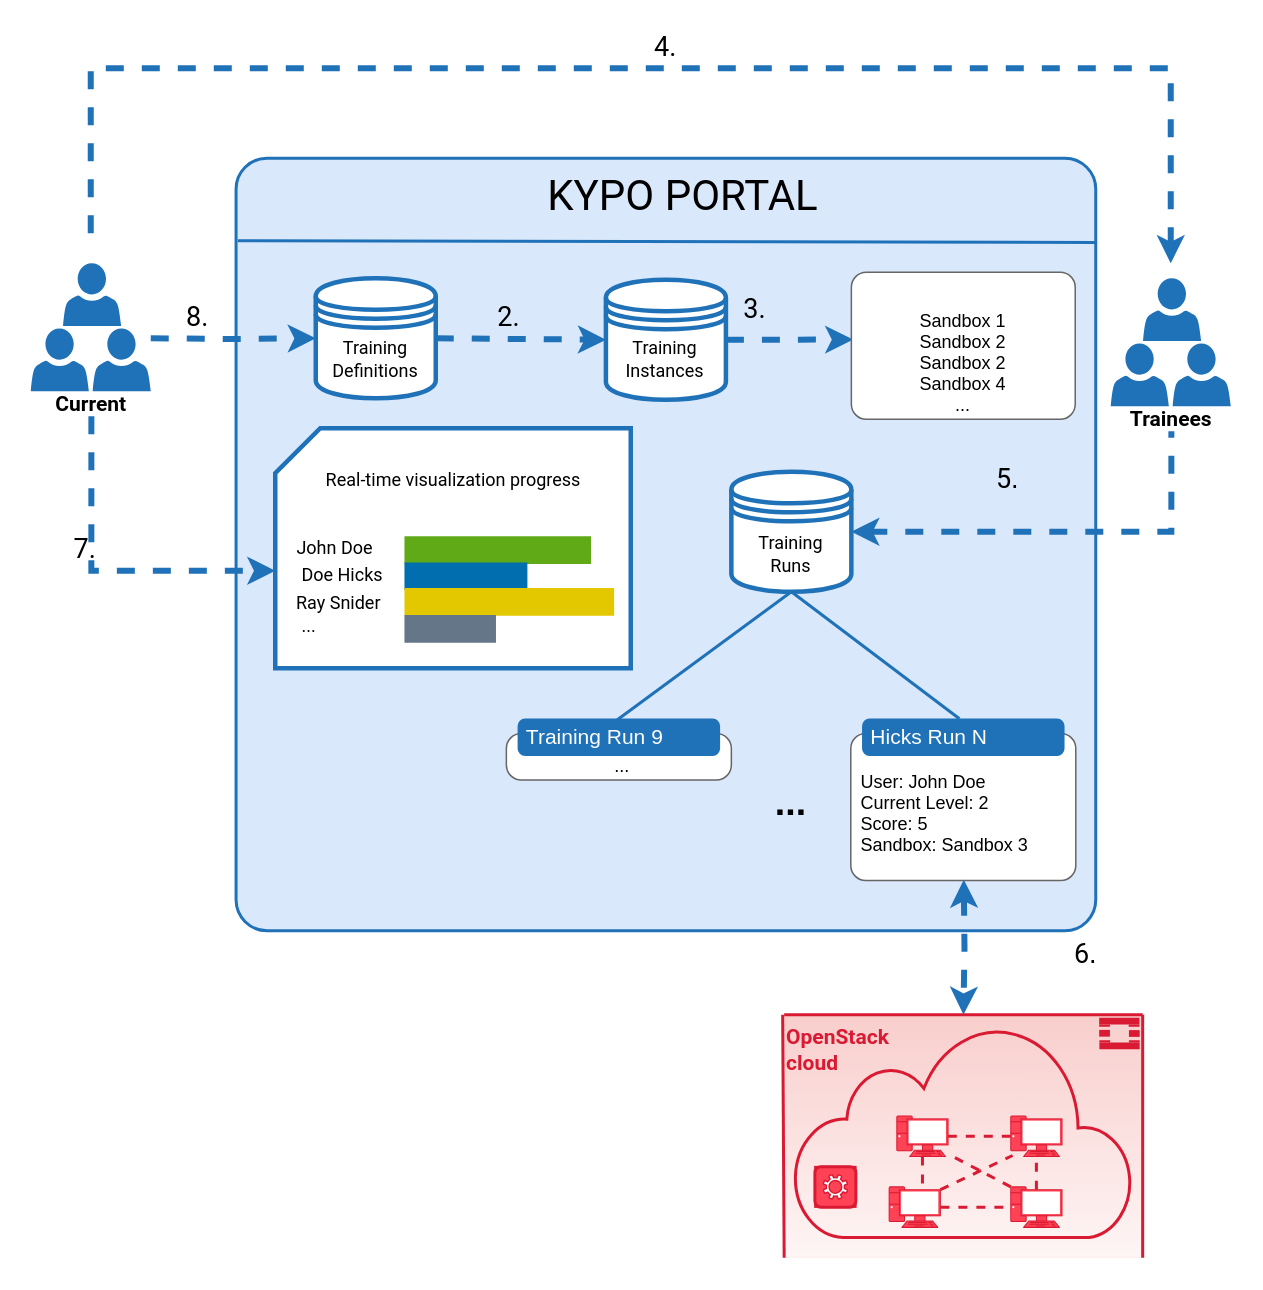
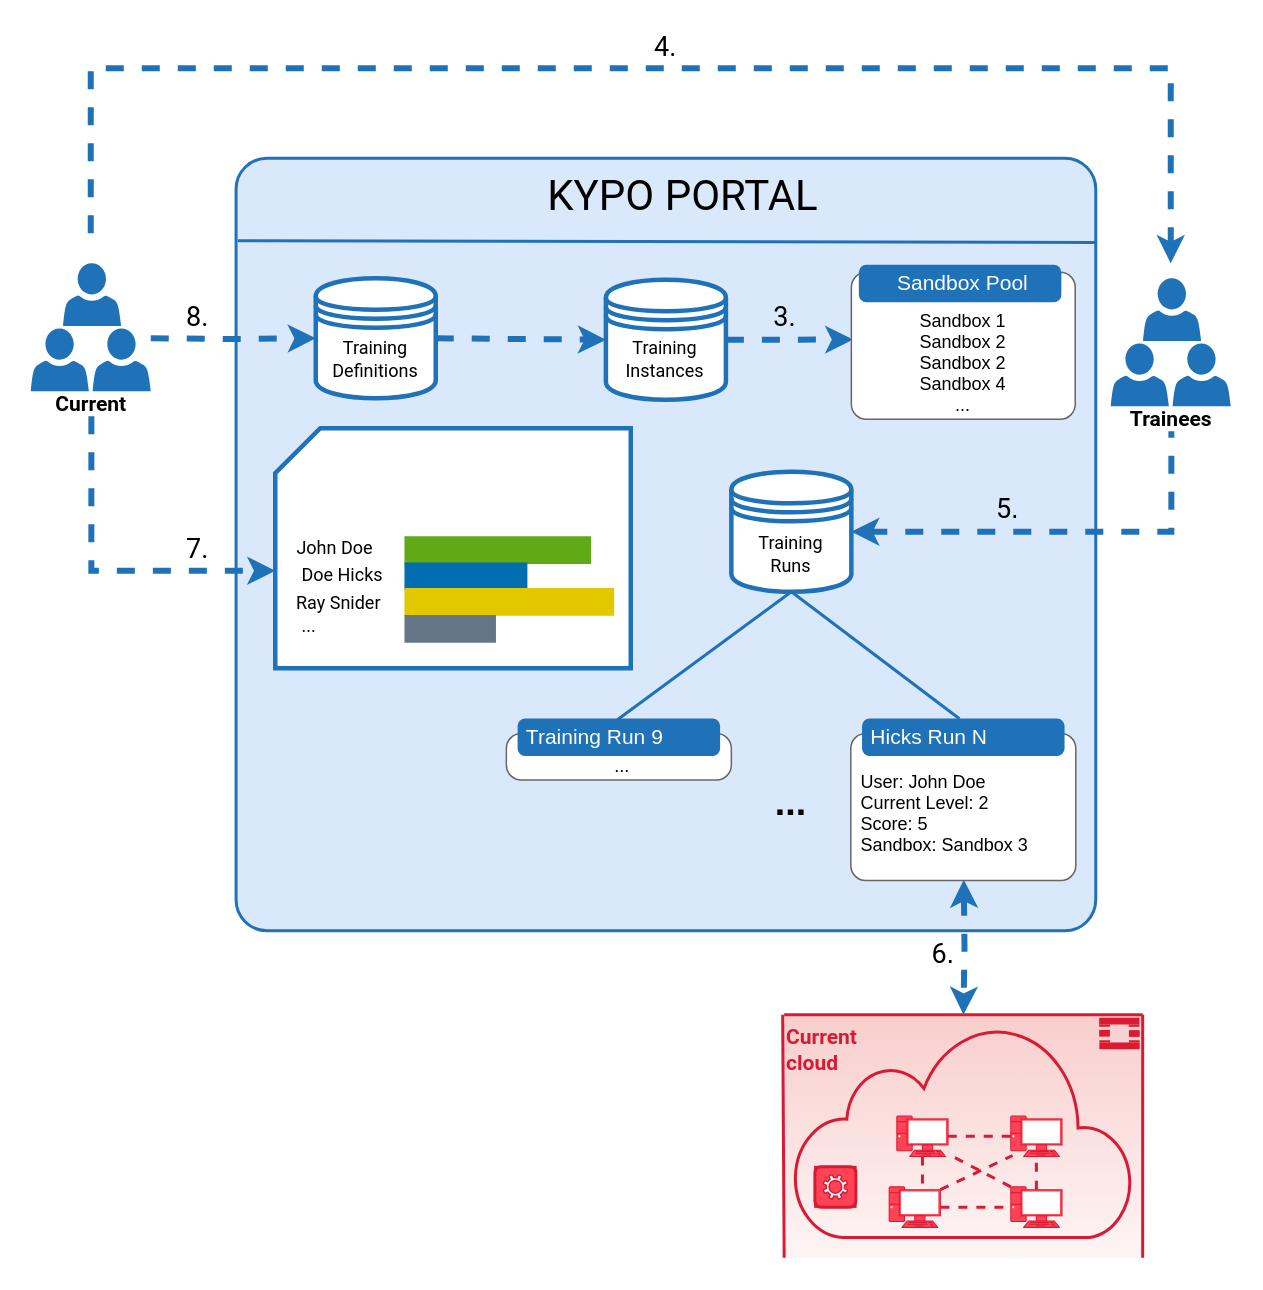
none -> (960, 284)
(755, 308) -> (785, 316)
(509, 316) -> none
(1008, 479) -> (1008, 509)
(454, 481) -> none
(86, 548) -> (198, 548)
(1086, 955) -> (944, 955)
(840, 1050) -> (828, 1050)
